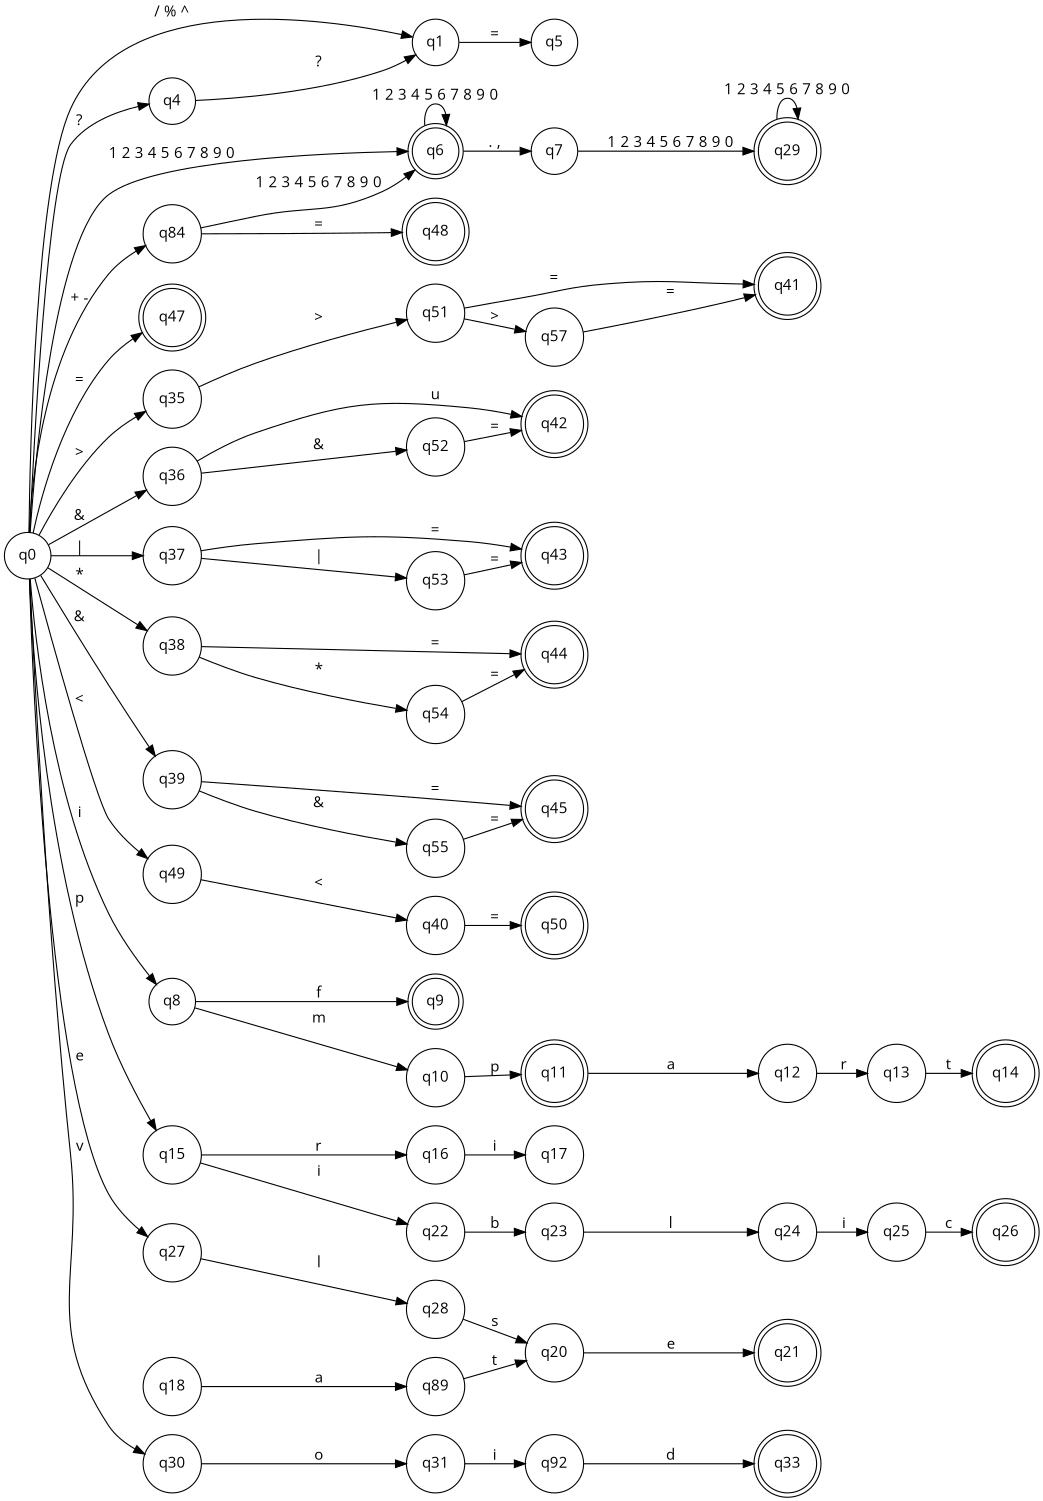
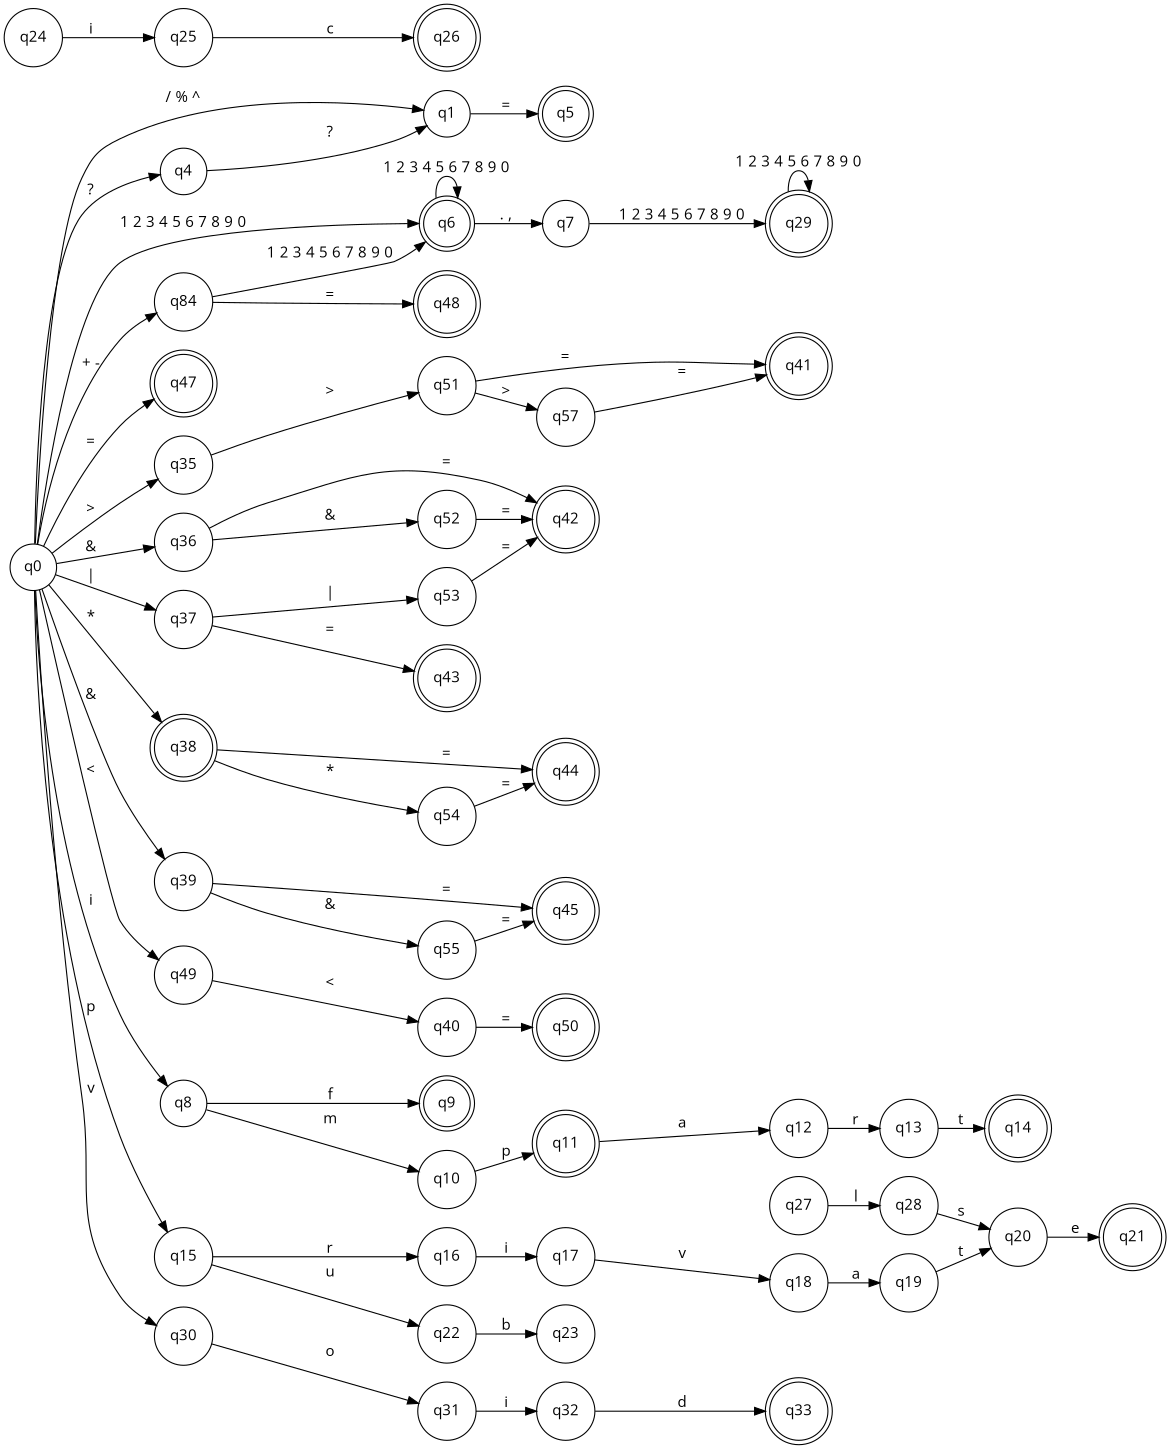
(554, 42) -> (566, 114)
(436, 395) -> (447, 462)
(487, 570) -> (500, 562)
(172, 646) -> (184, 748)
(66, 1030) -> none
(319, 1172) -> (330, 1273)
(665, 1232) -> none
none -> (677, 1269)
(436, 1387) -> (909, 1283)
(554, 1464) -> (566, 1411)
